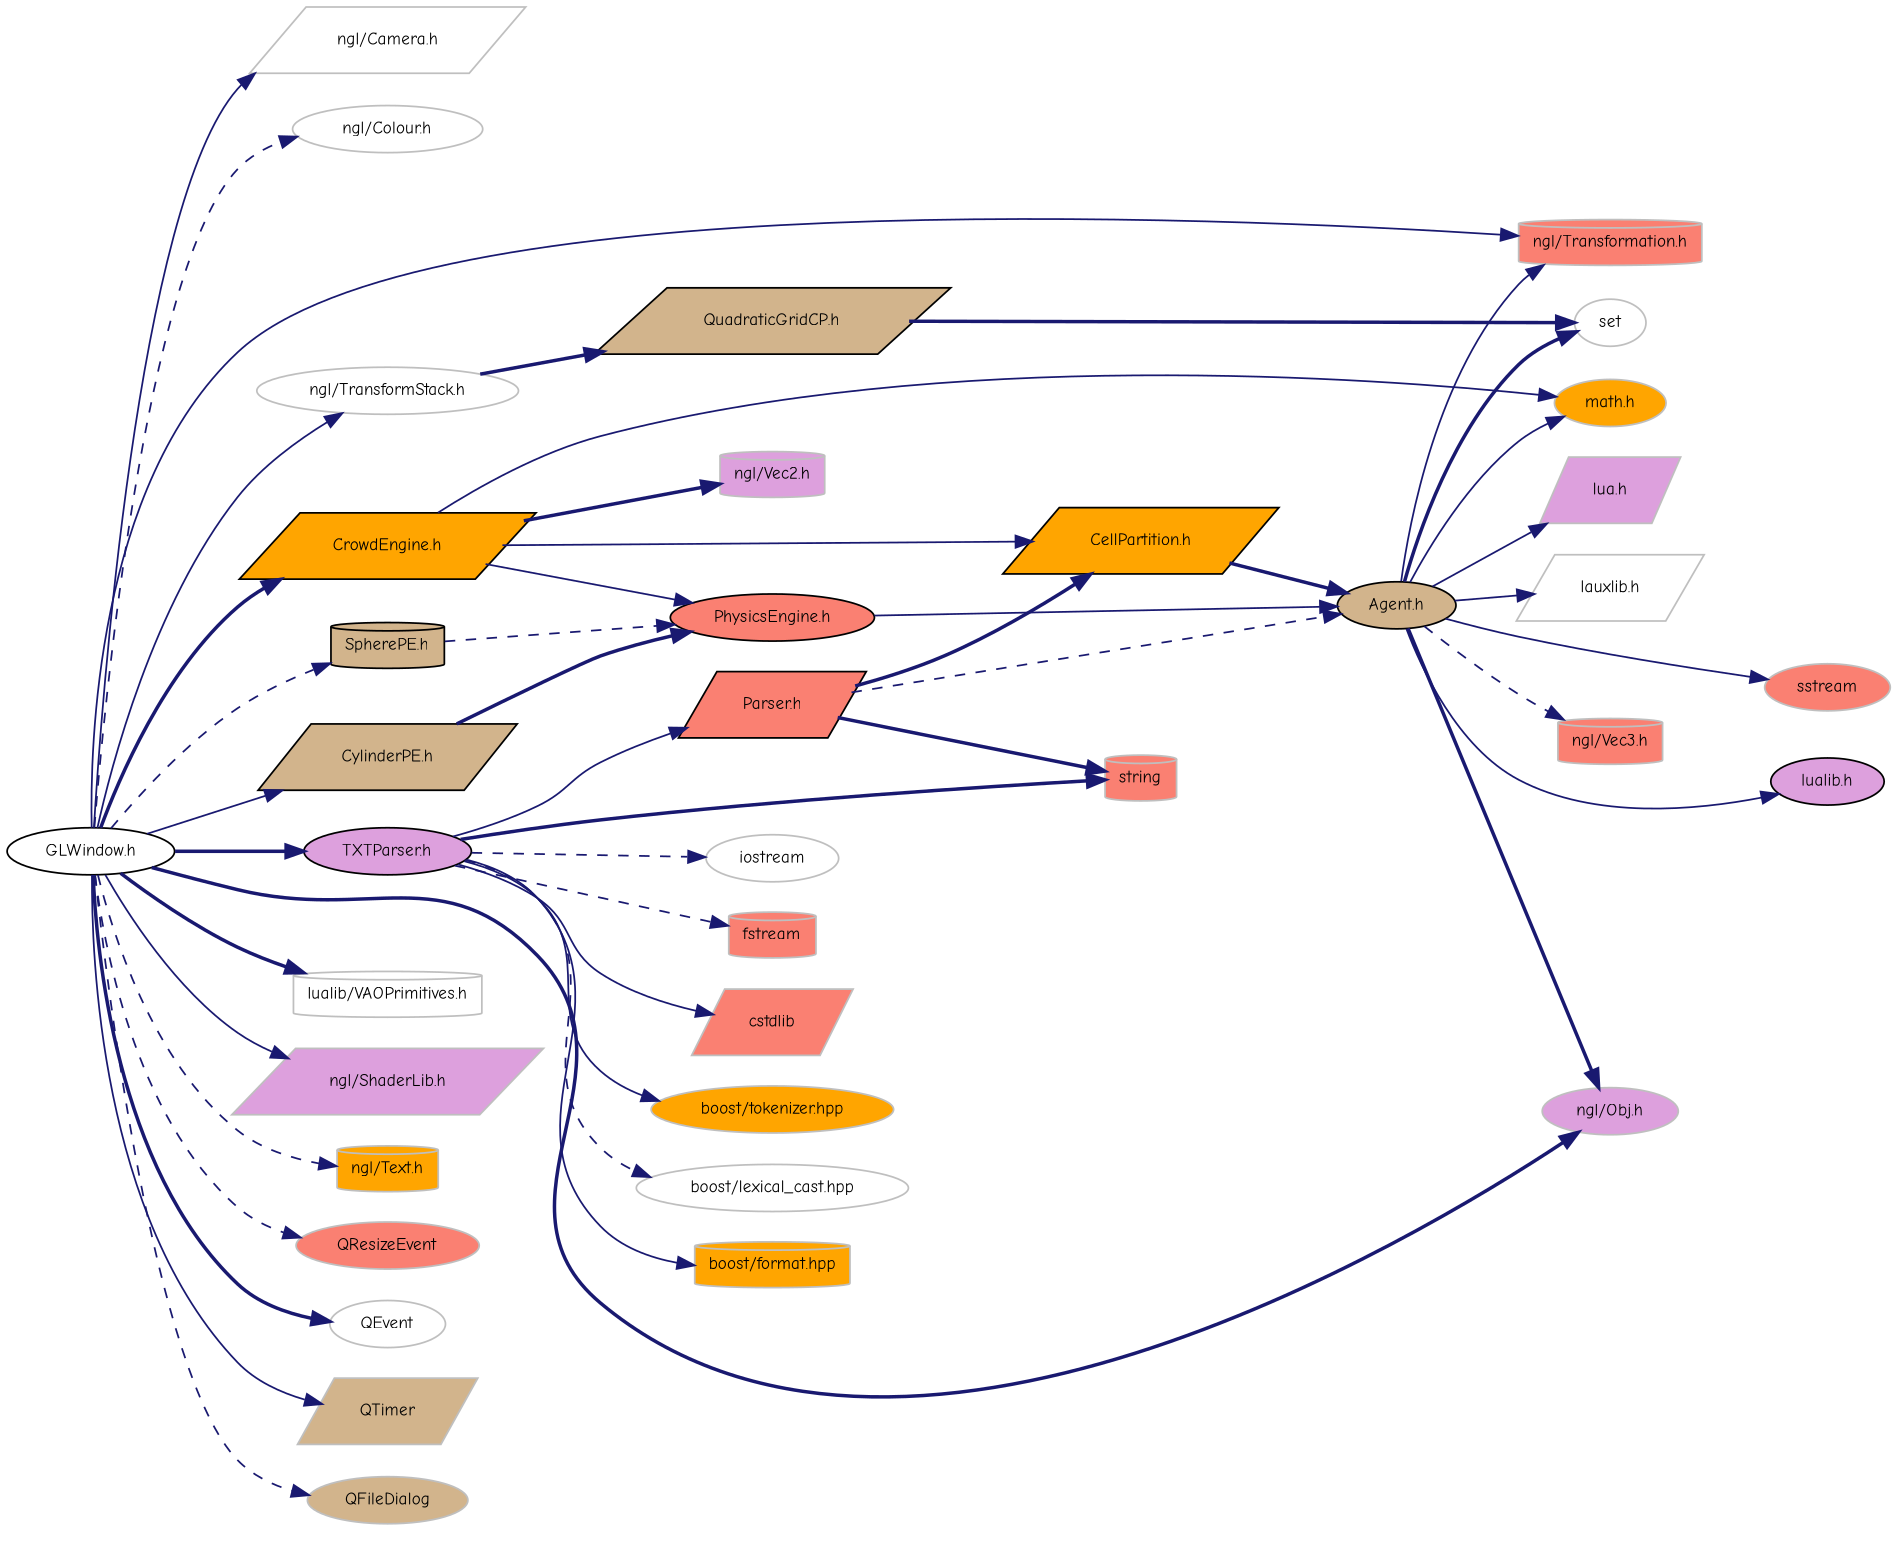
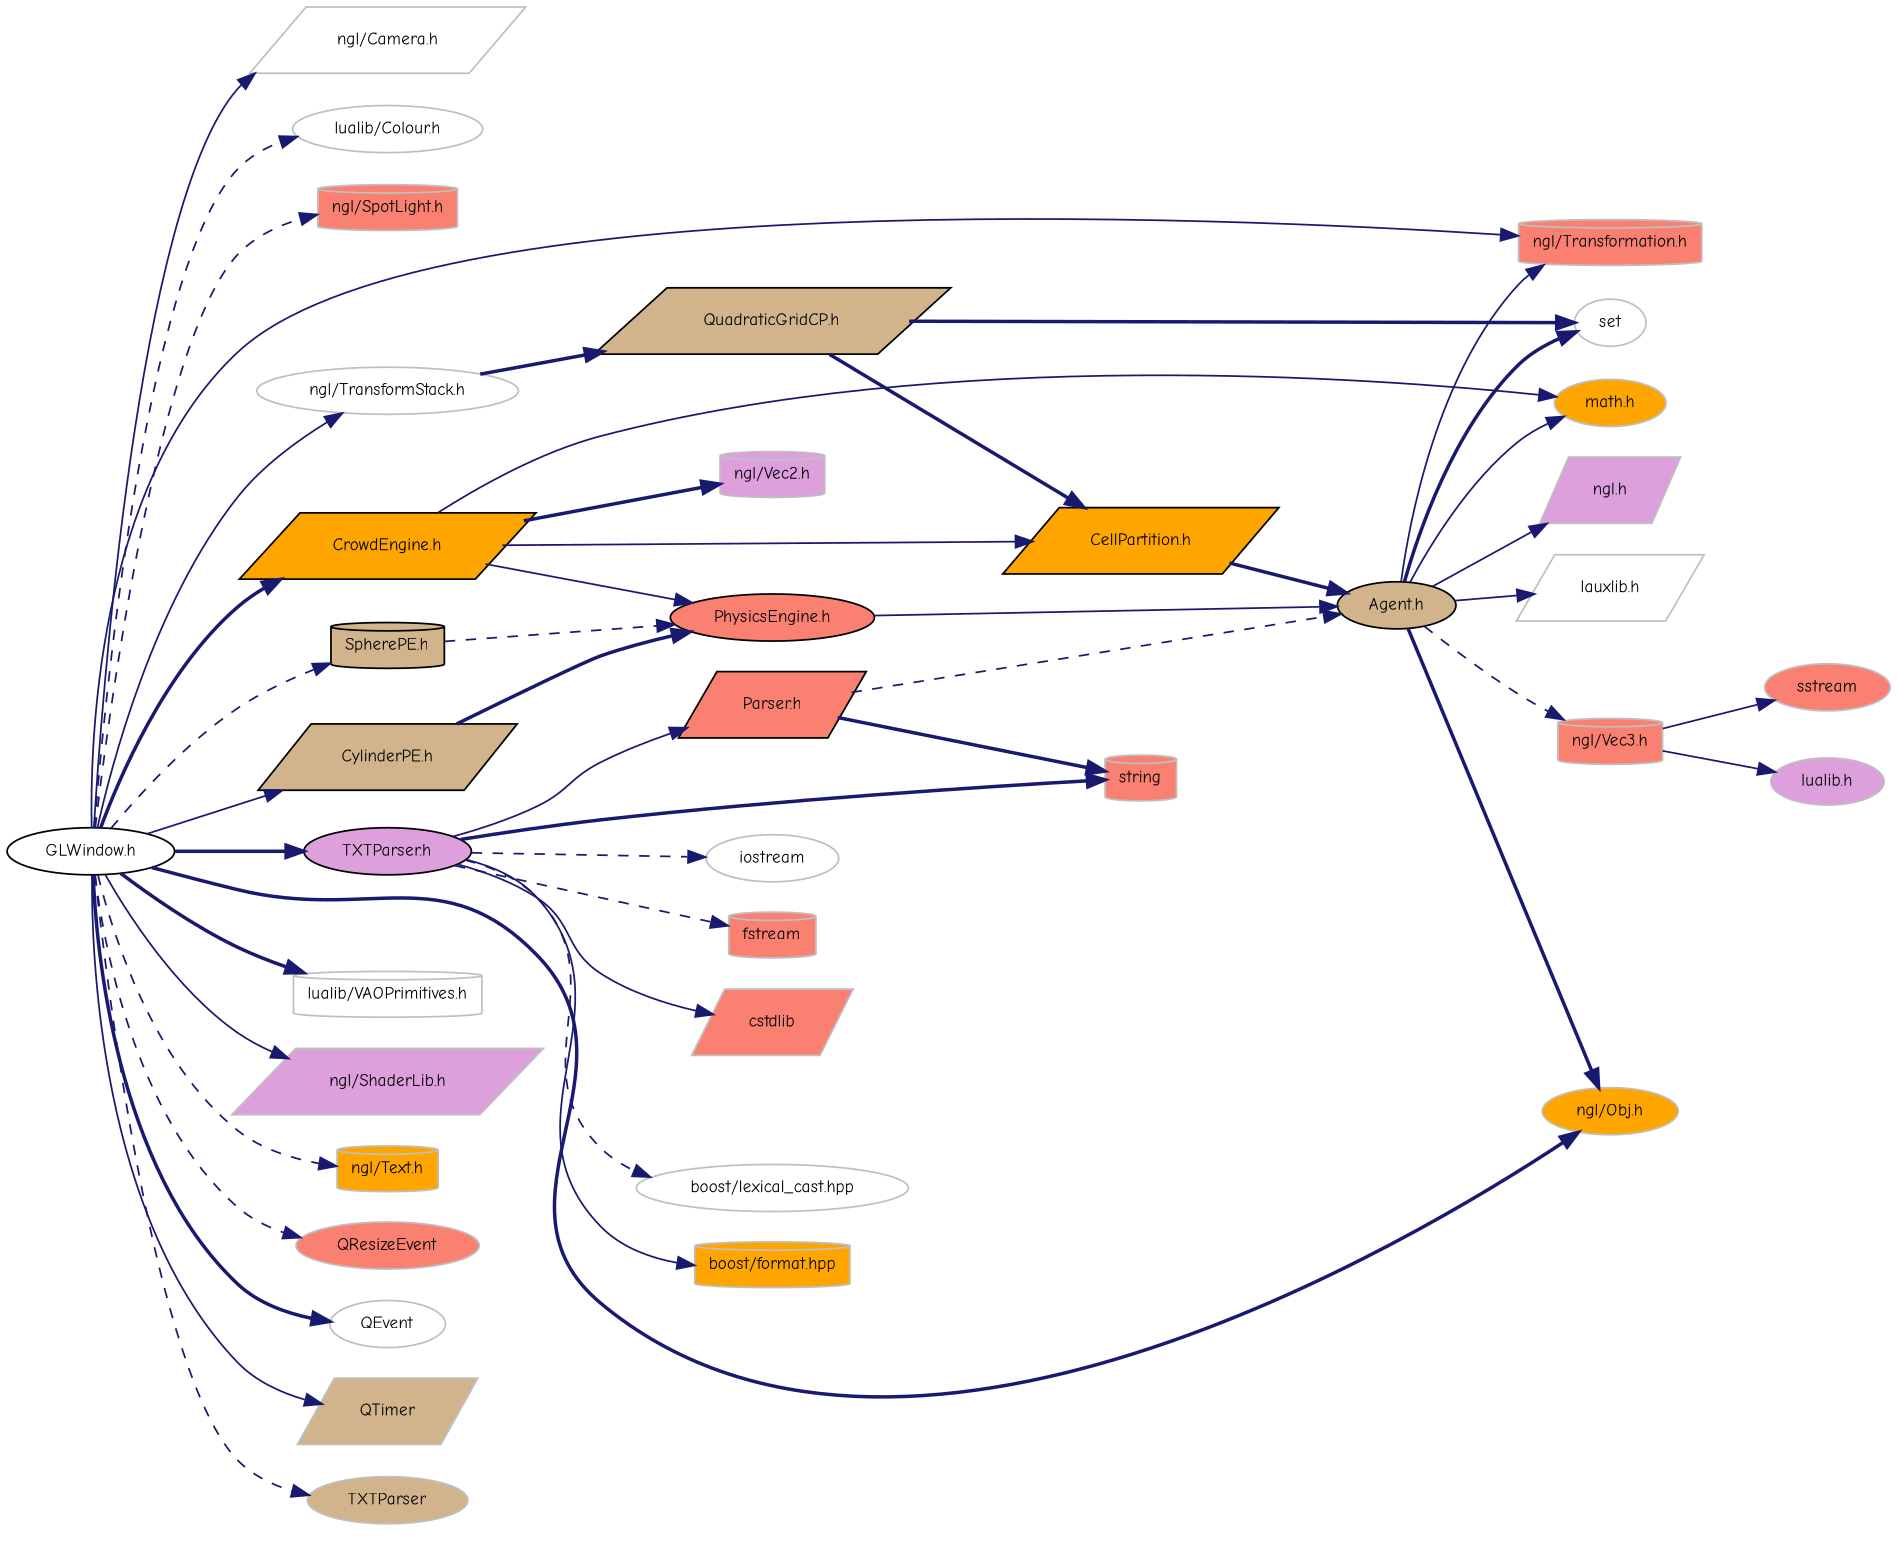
(388, 129) -> (388, 129)
none -> (388, 208)
(1610, 490) -> (1610, 490)
(970, 644) -> (949, 426)
(1597, 652) -> (1710, 717)
(1827, 782) -> (1827, 782)
(1544, 791) -> (1710, 760)
(772, 1109) -> none
(1610, 1111) -> (1610, 1111)
(388, 1500) -> (388, 1500)
